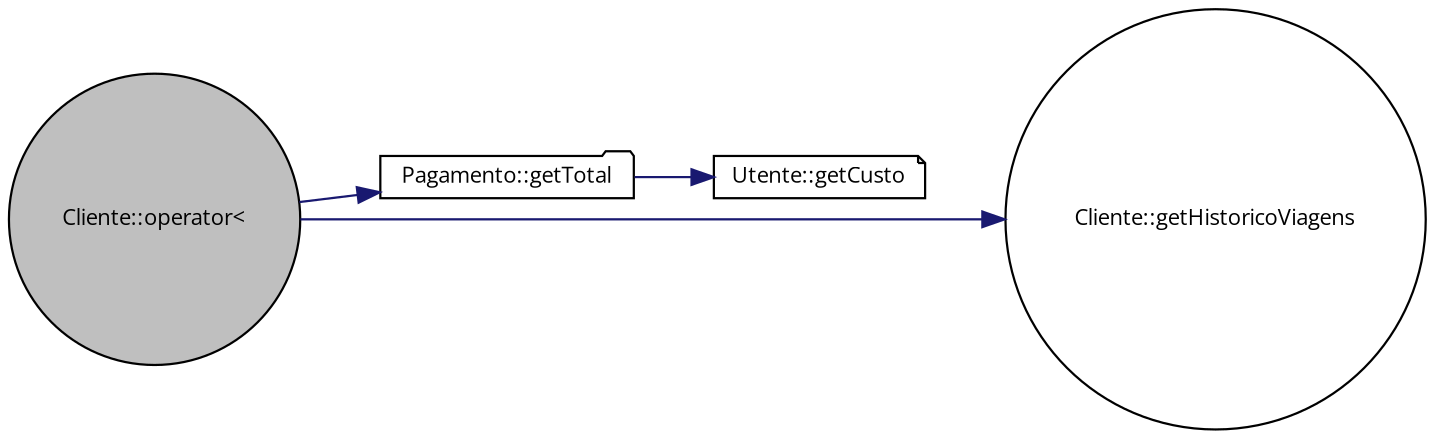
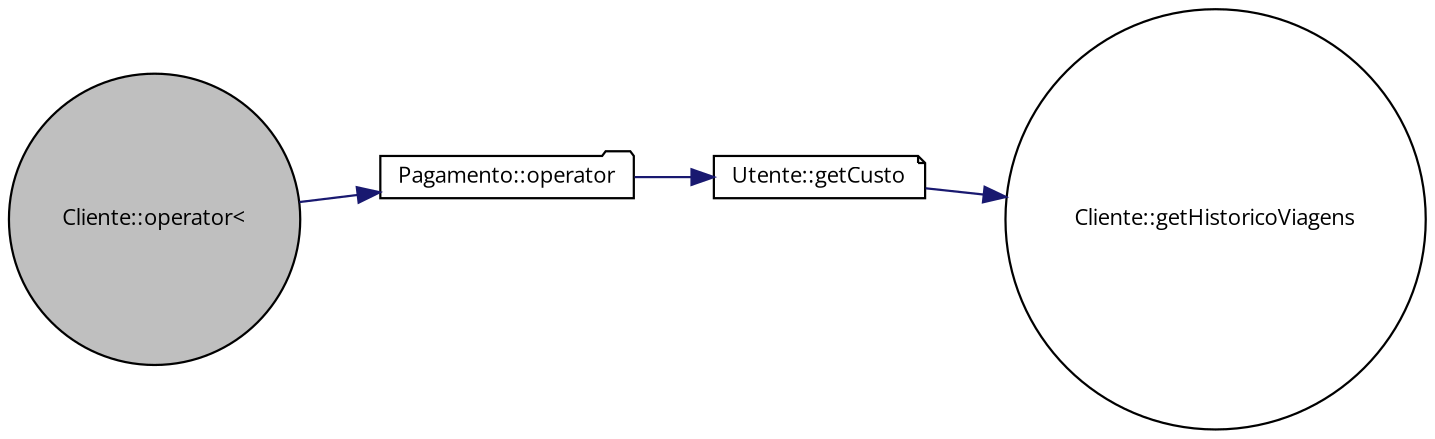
(507, 177) -> (507, 177)
(641, 219) -> (954, 191)
